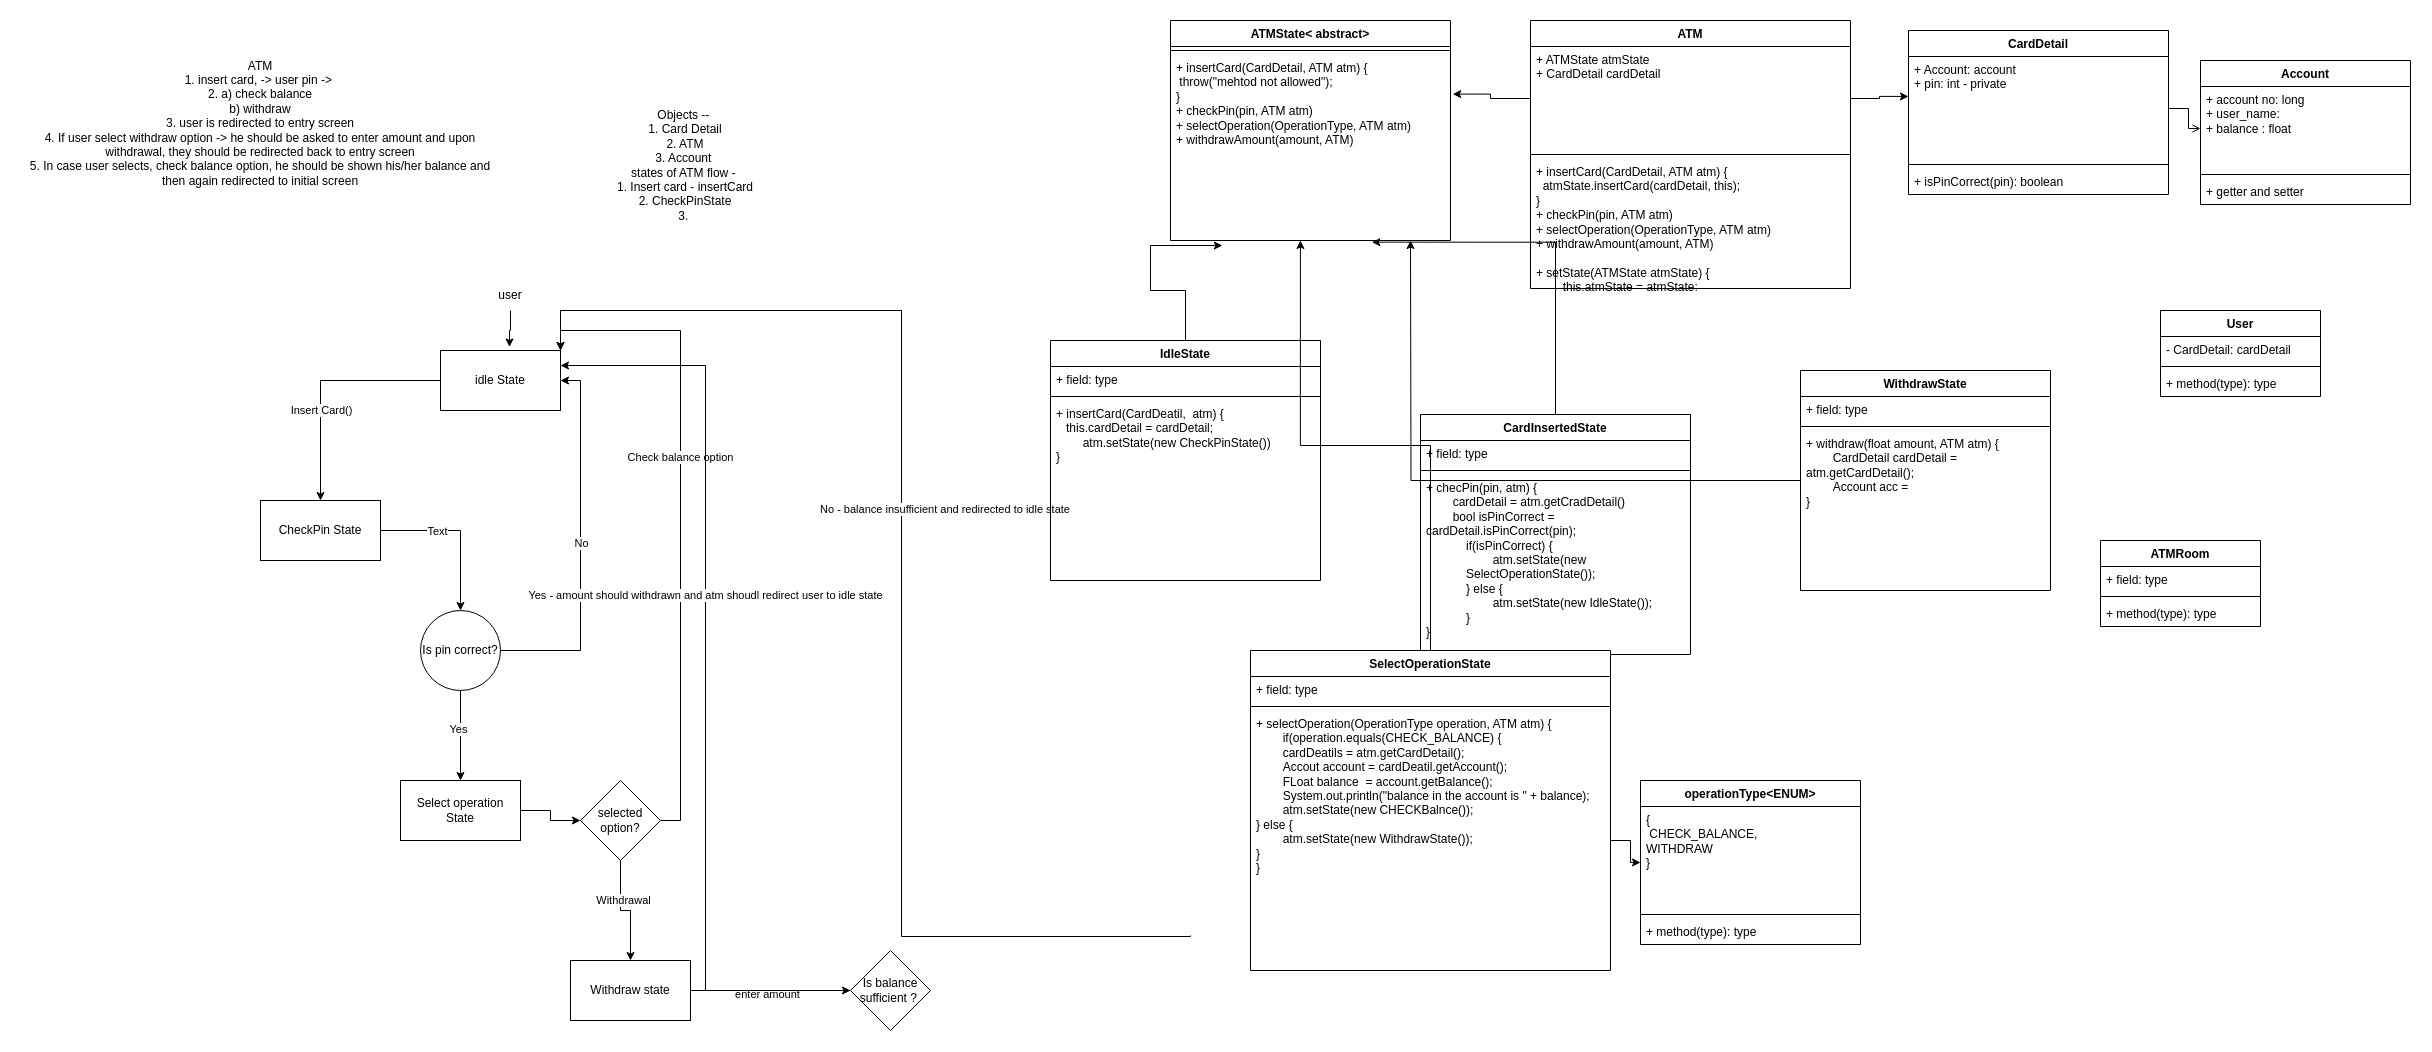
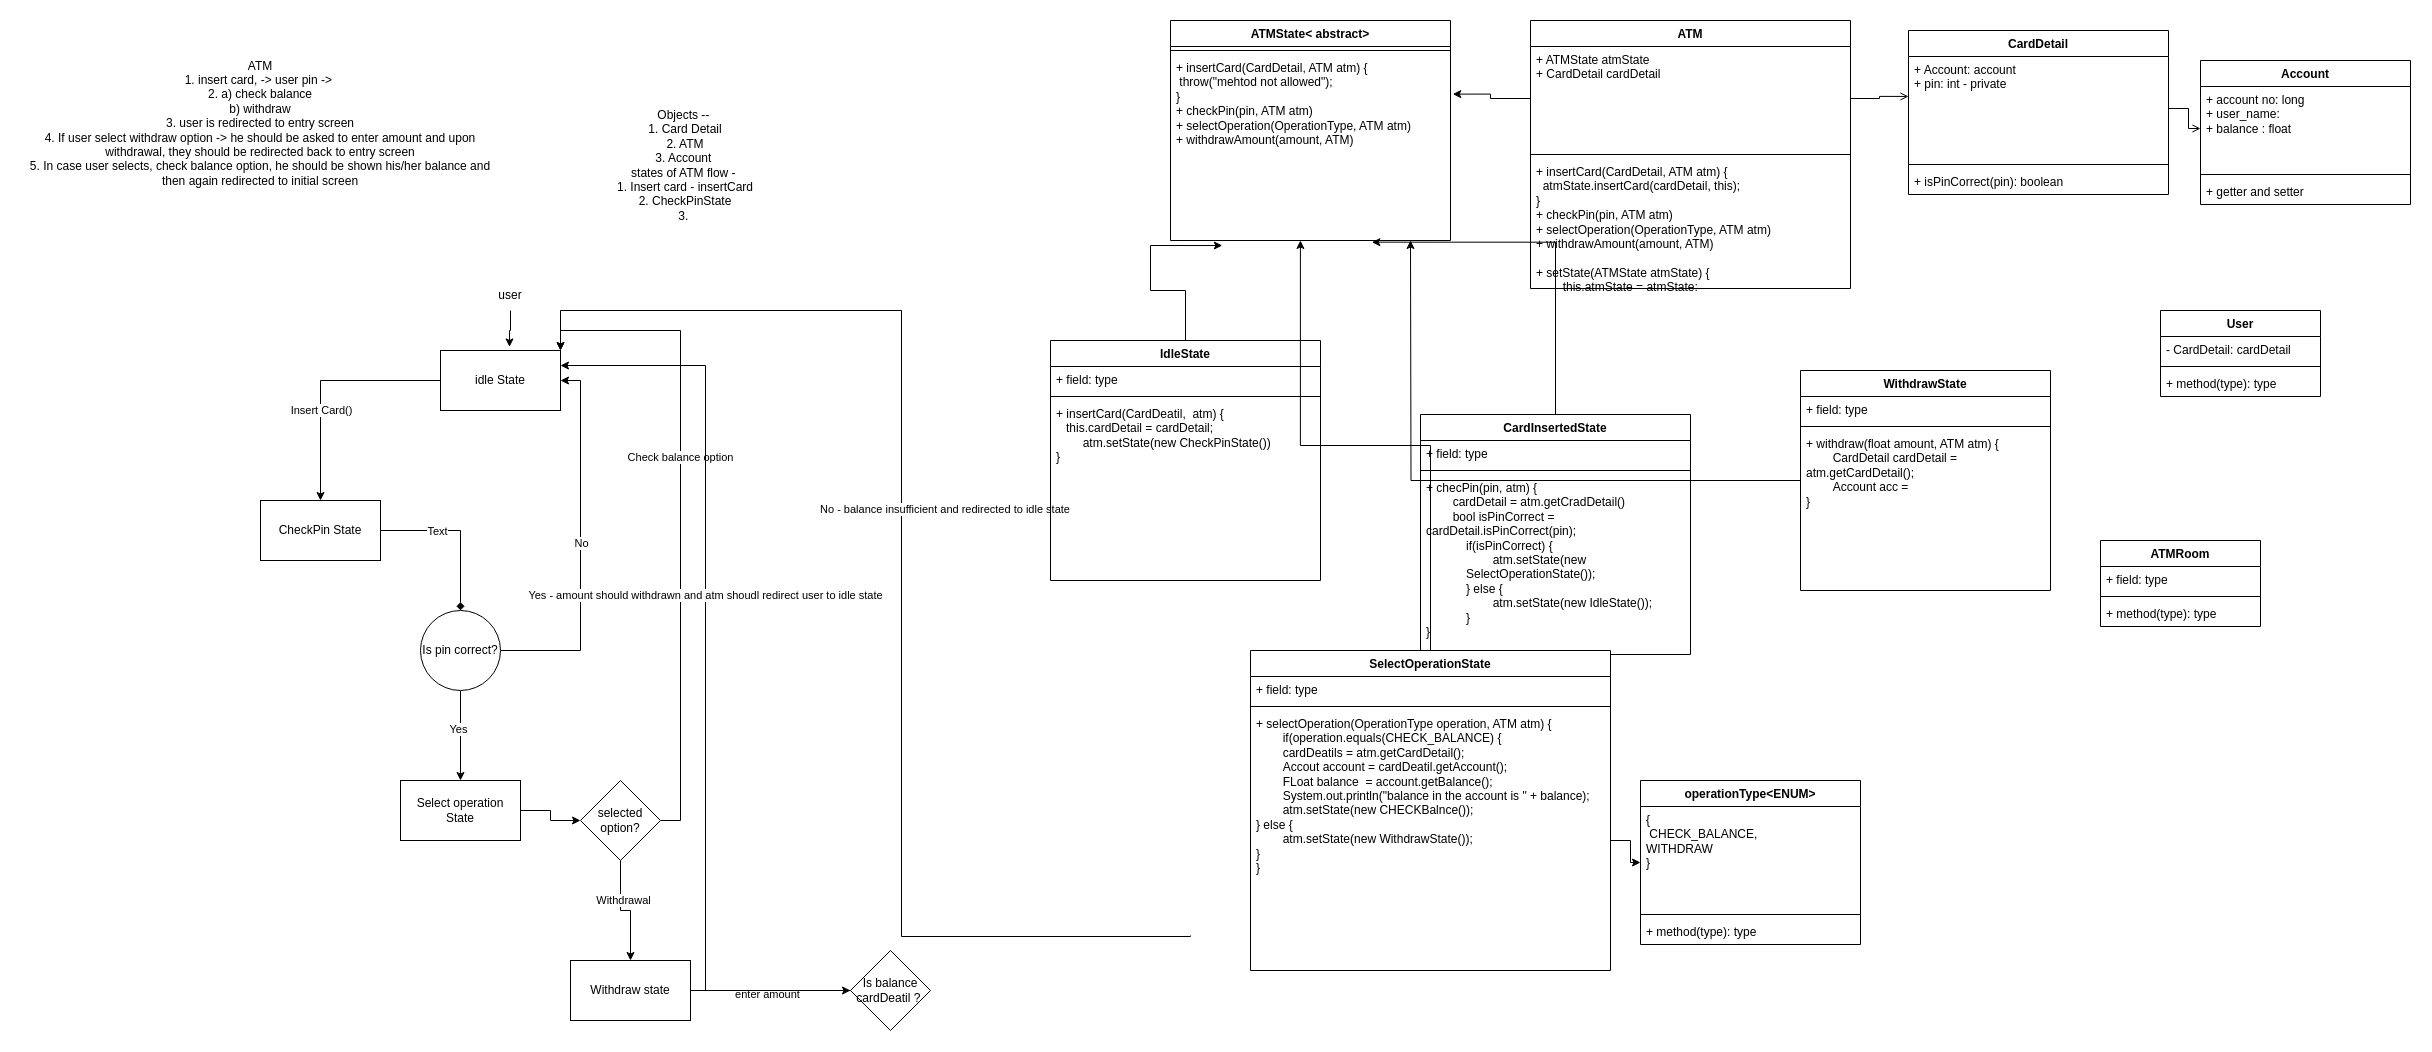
(1900, 96) -> (1902, 96)
(461, 602) -> (461, 602)
(891, 991) -> (891, 991)
